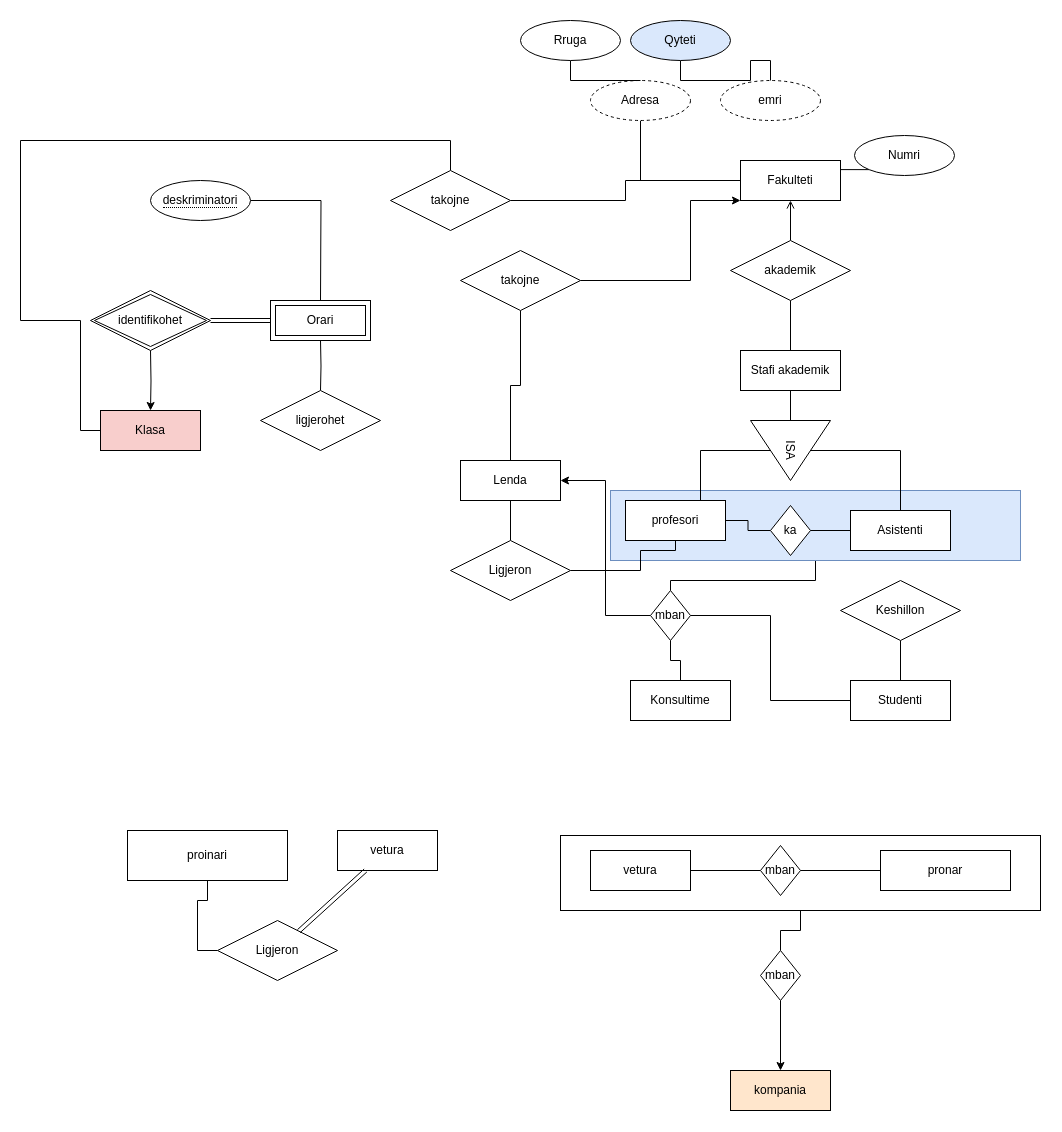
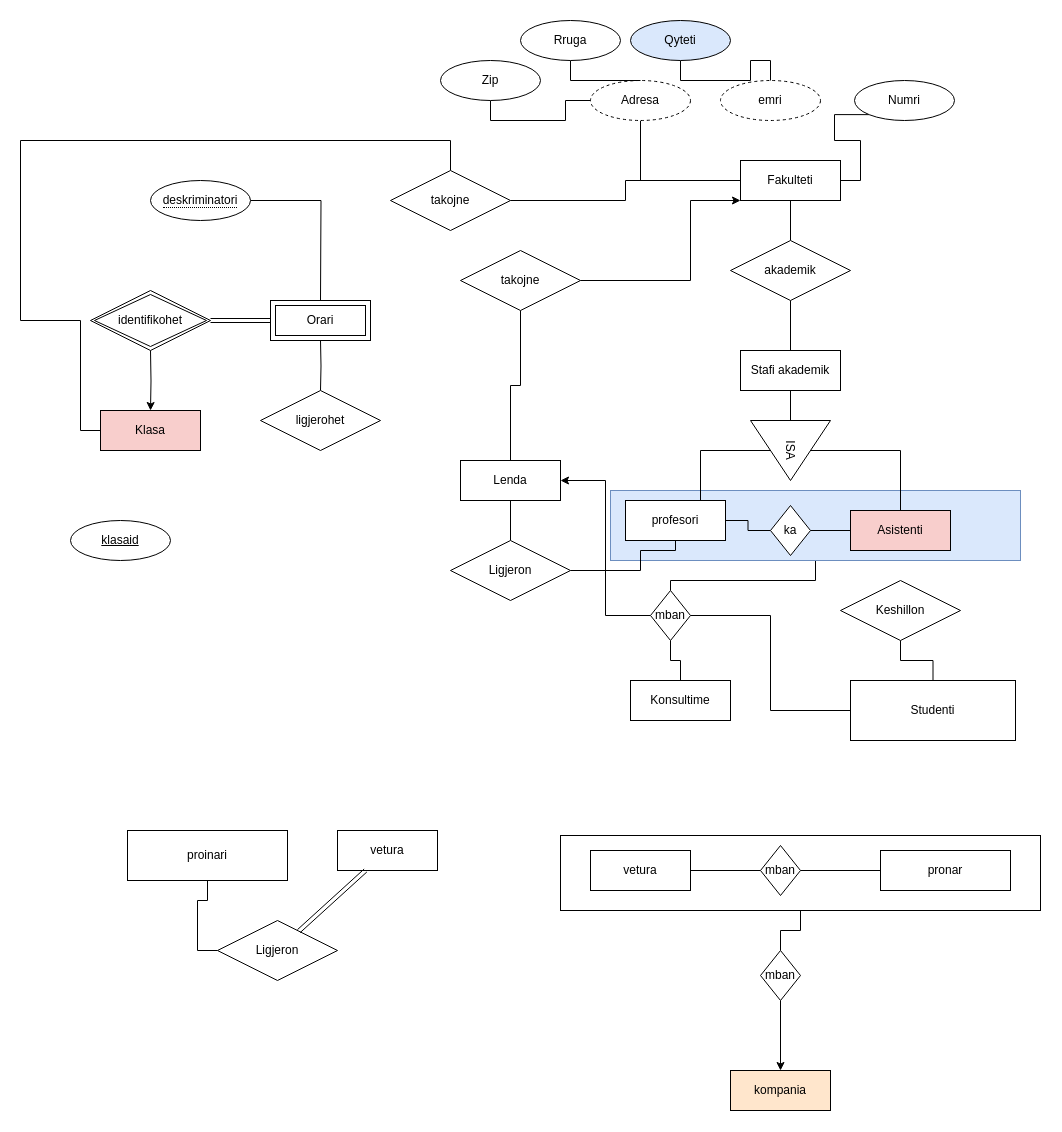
none -> (491, 81)
none -> (541, 121)
(905, 156) -> (905, 101)
(791, 206) -> (791, 206)
(901, 531) -> (901, 531)
none -> (121, 541)
(901, 701) -> (933, 711)
